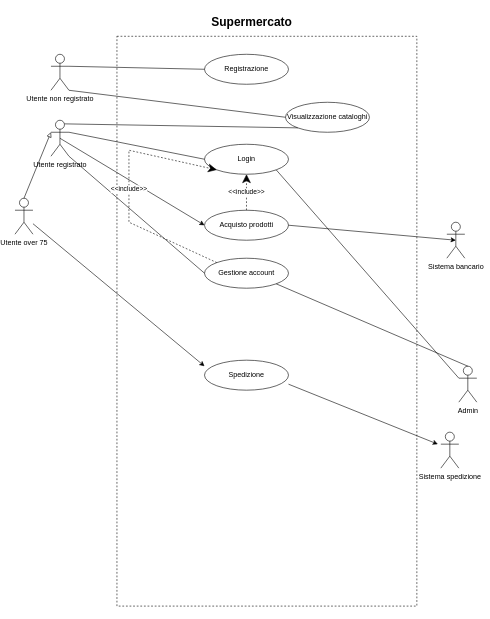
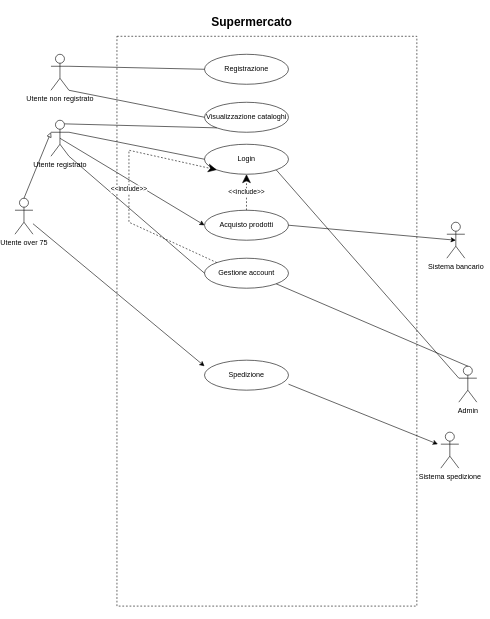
(327, 117) -> (246, 117)
